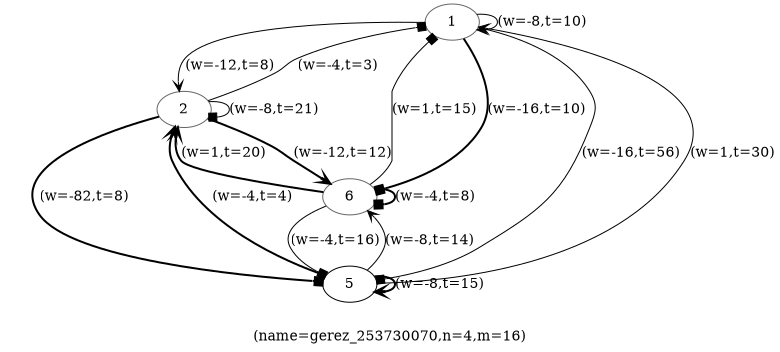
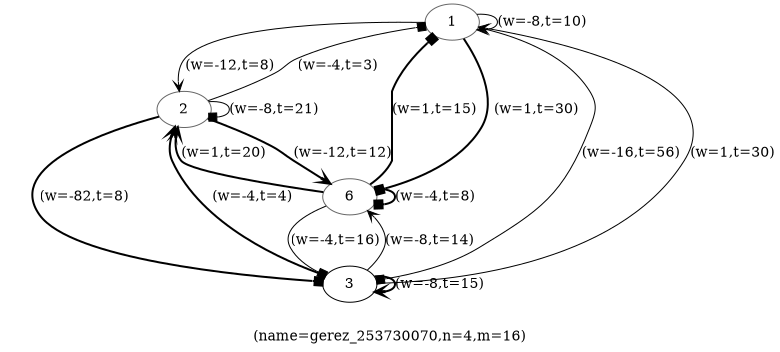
(537, 109) -> (537, 109)
(392, 112) -> (392, 112)
(350, 284) -> (350, 284)
